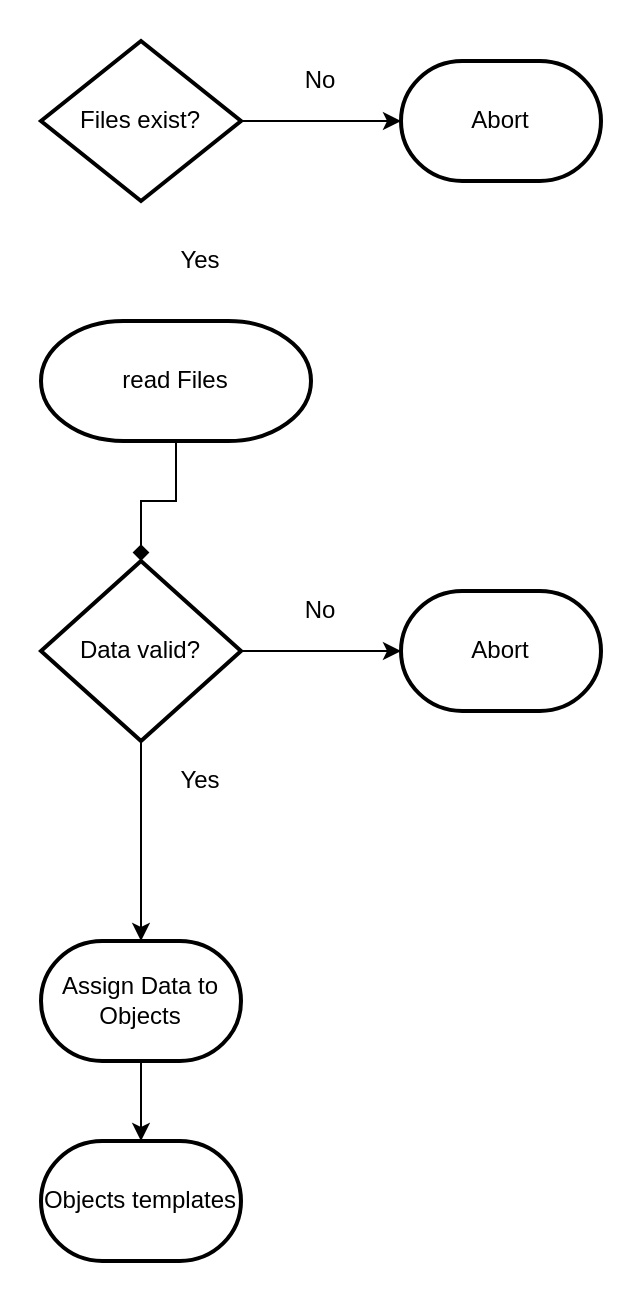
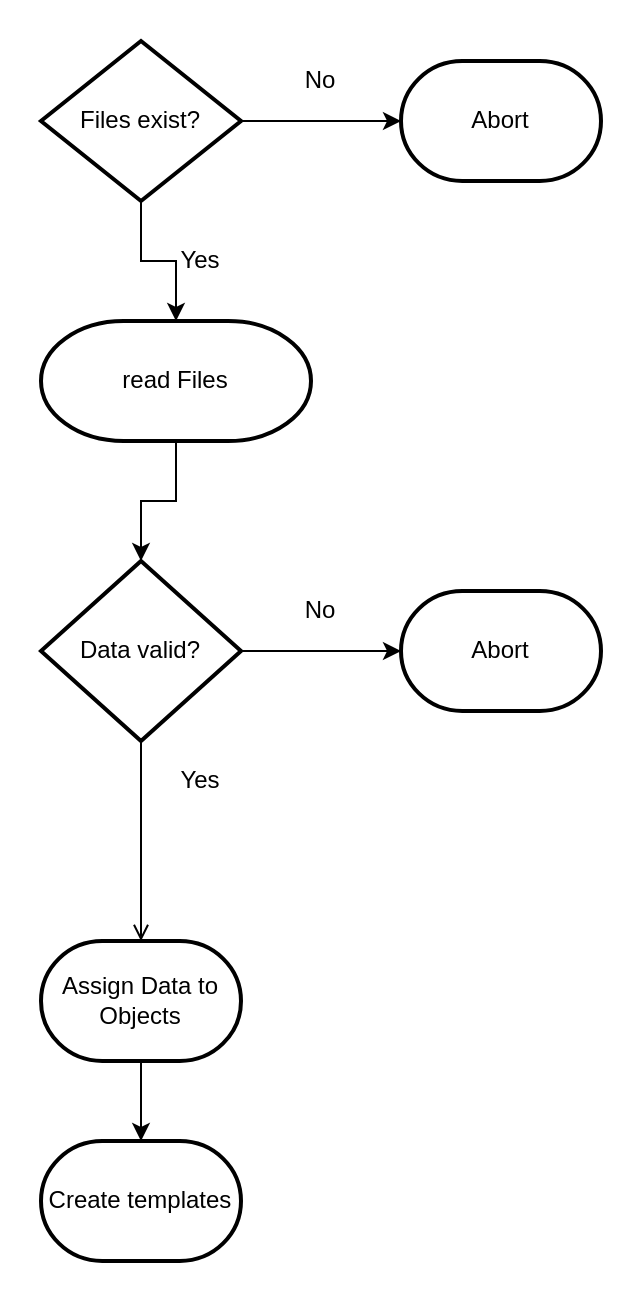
none -> (152, 261)
(141, 545) -> (141, 546)
(141, 926) -> (141, 928)
(141, 1201) -> (141, 1201)
